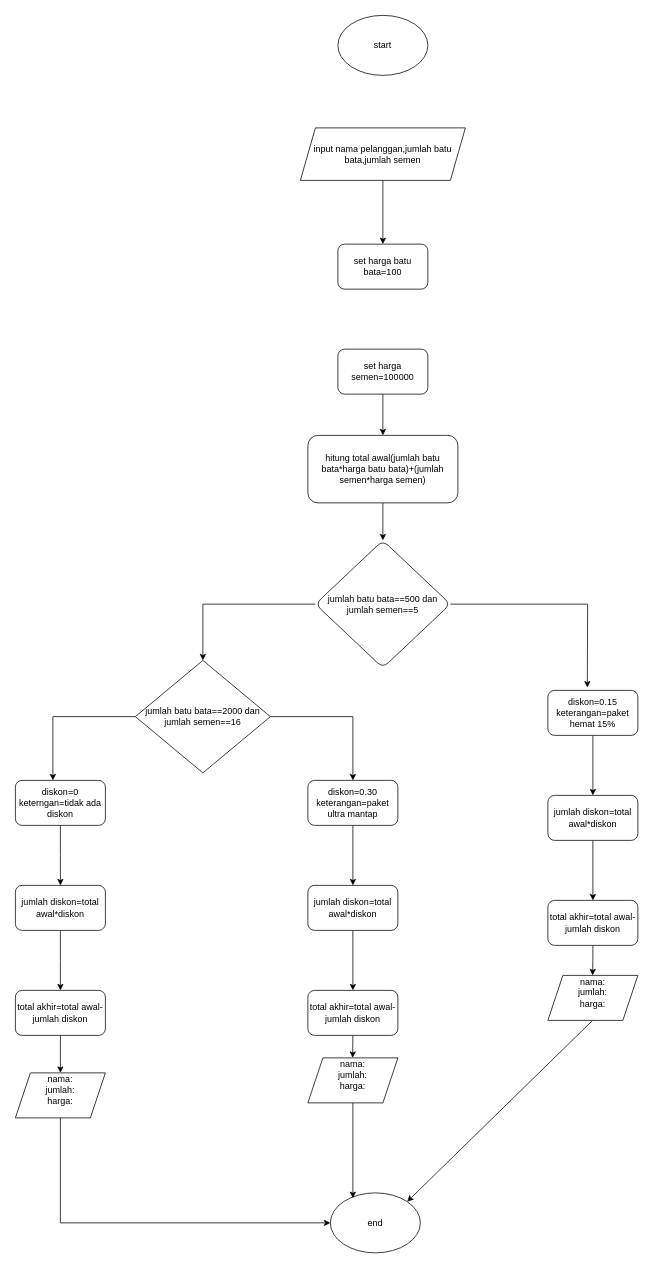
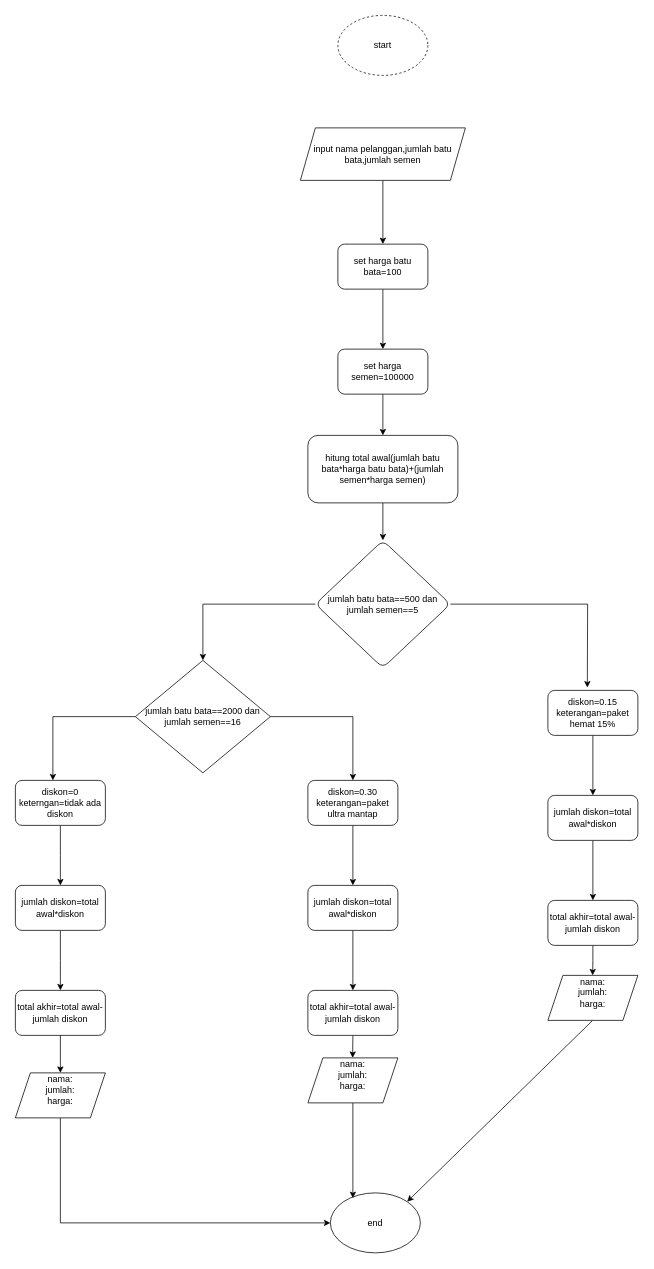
(383, 45) -> (383, 45)
none -> (383, 342)
